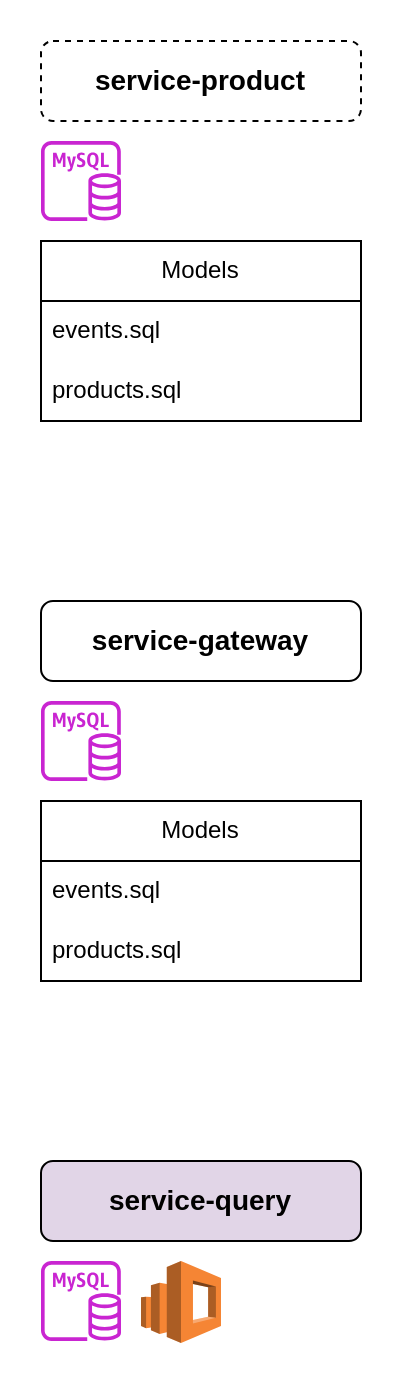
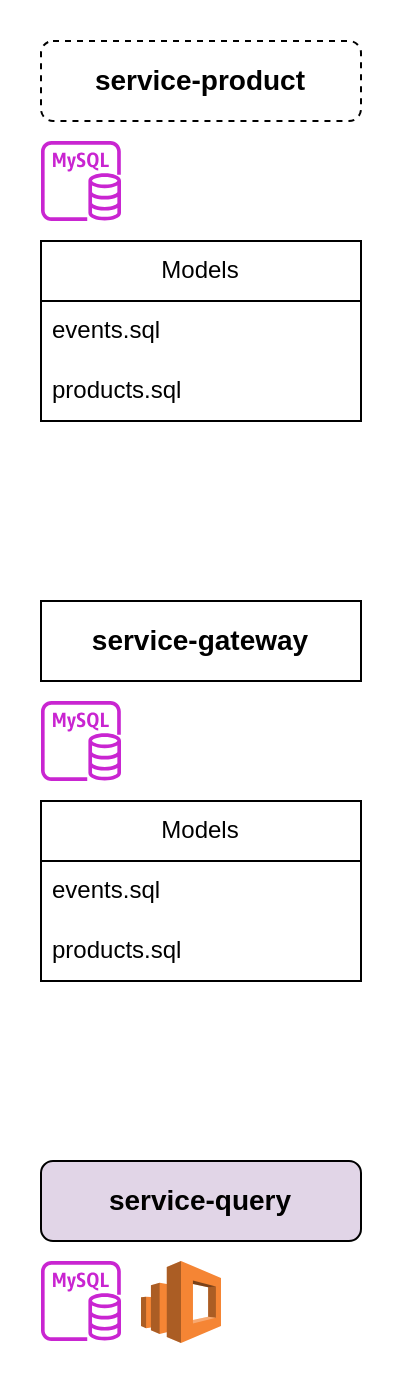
(201, 641) -> (201, 641)
